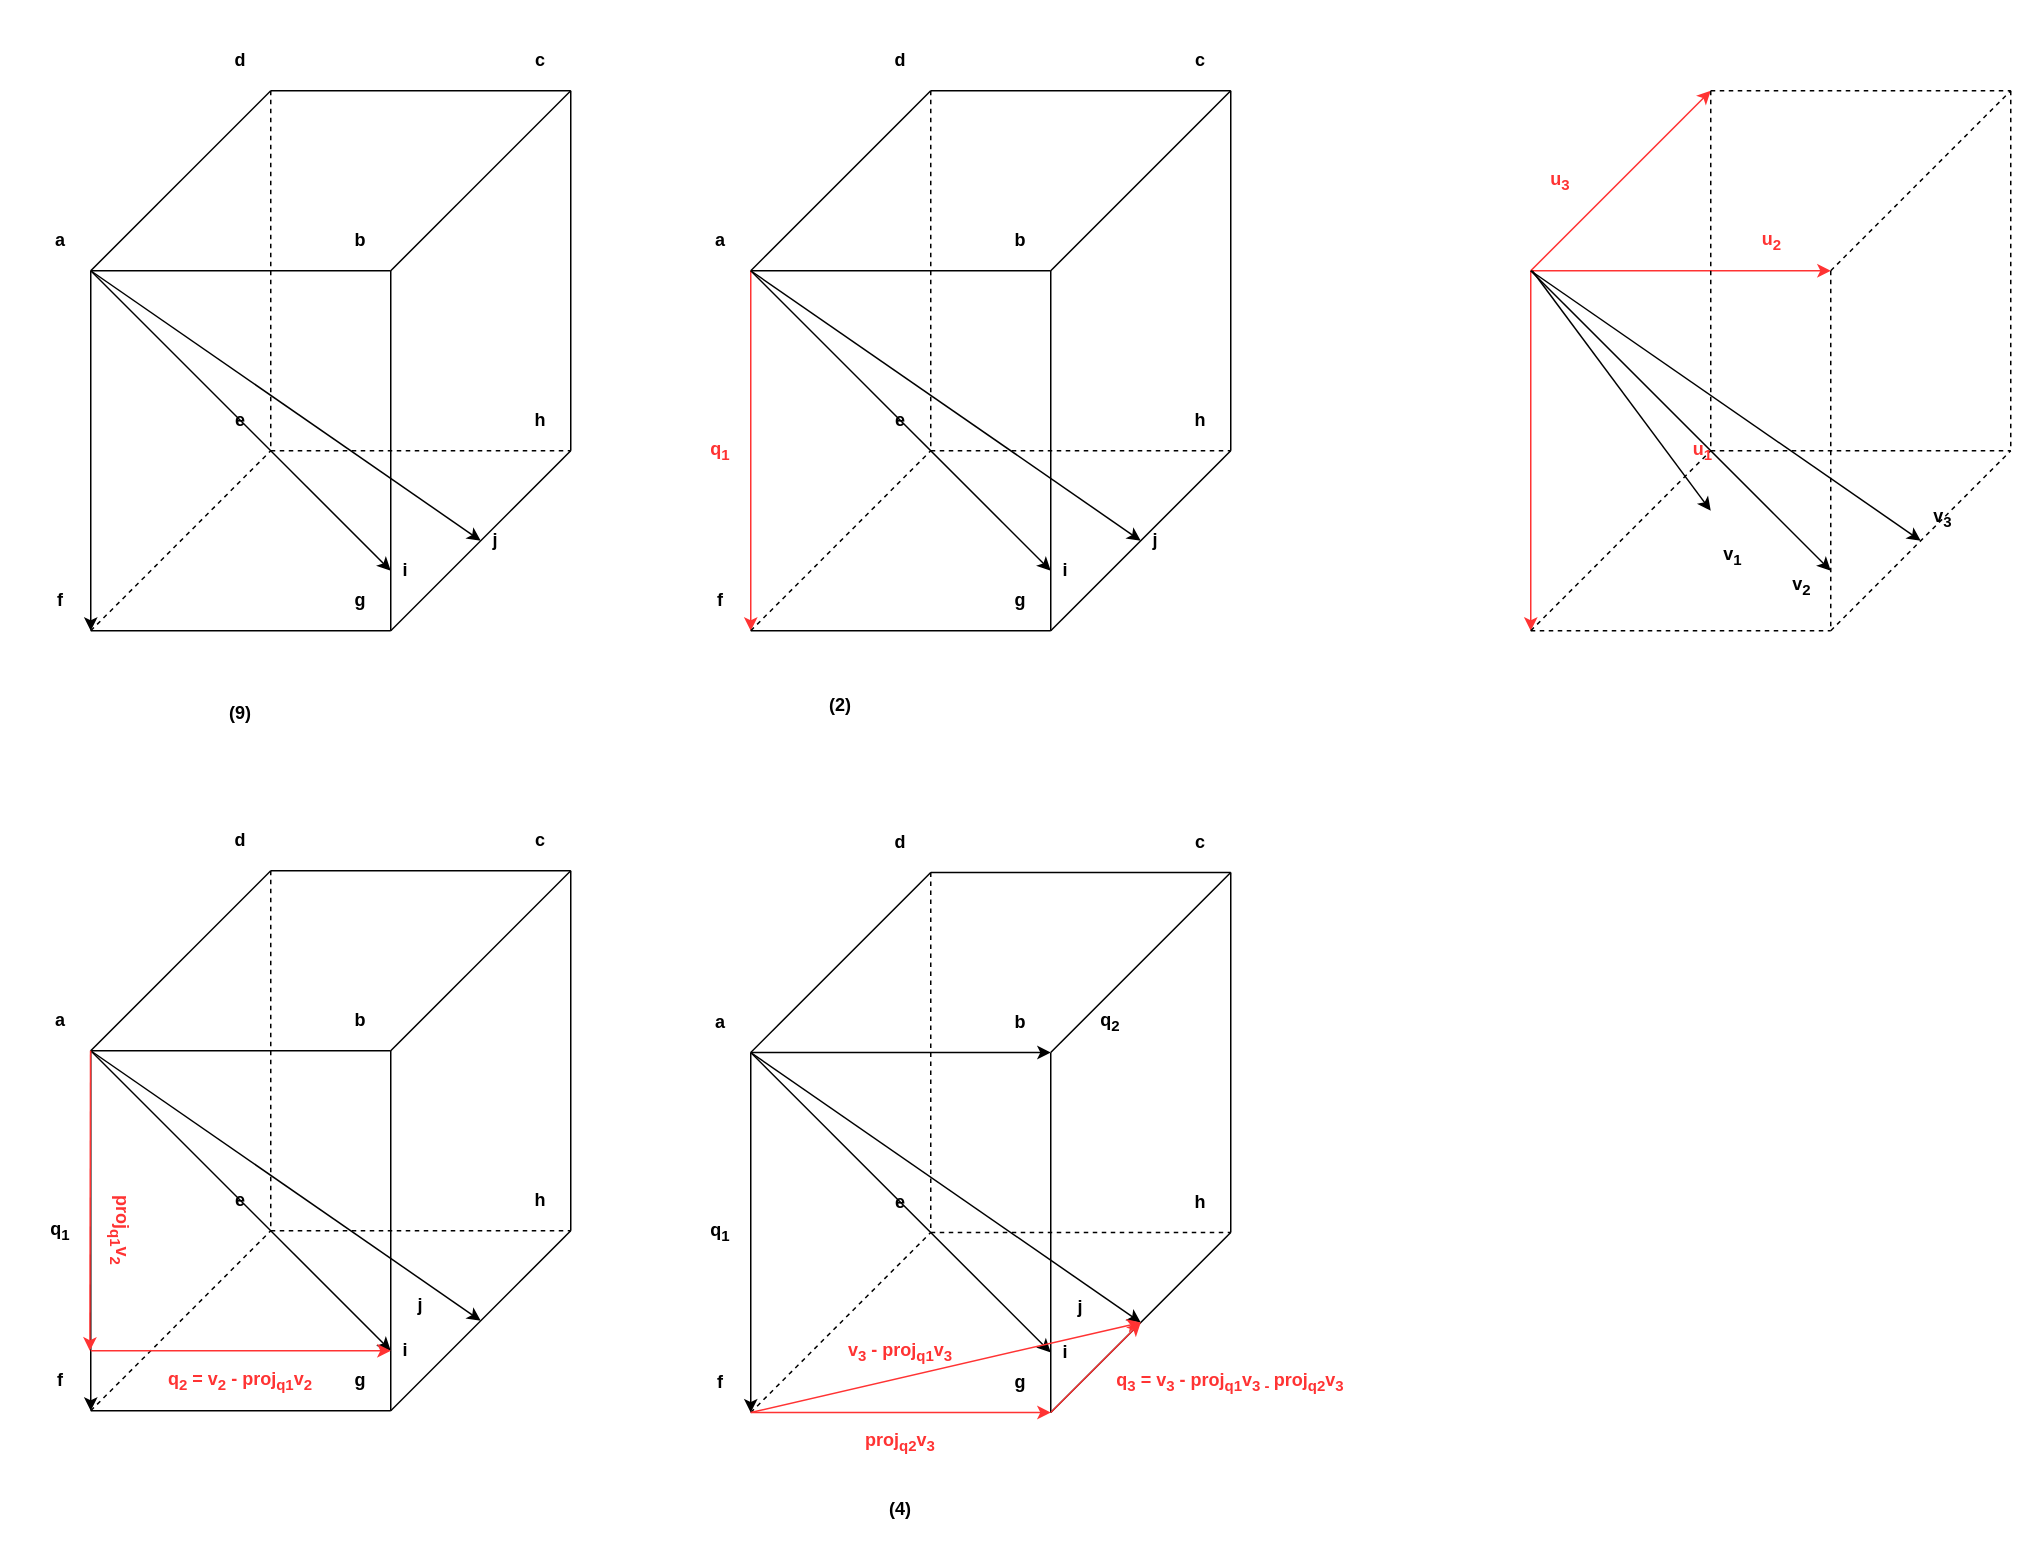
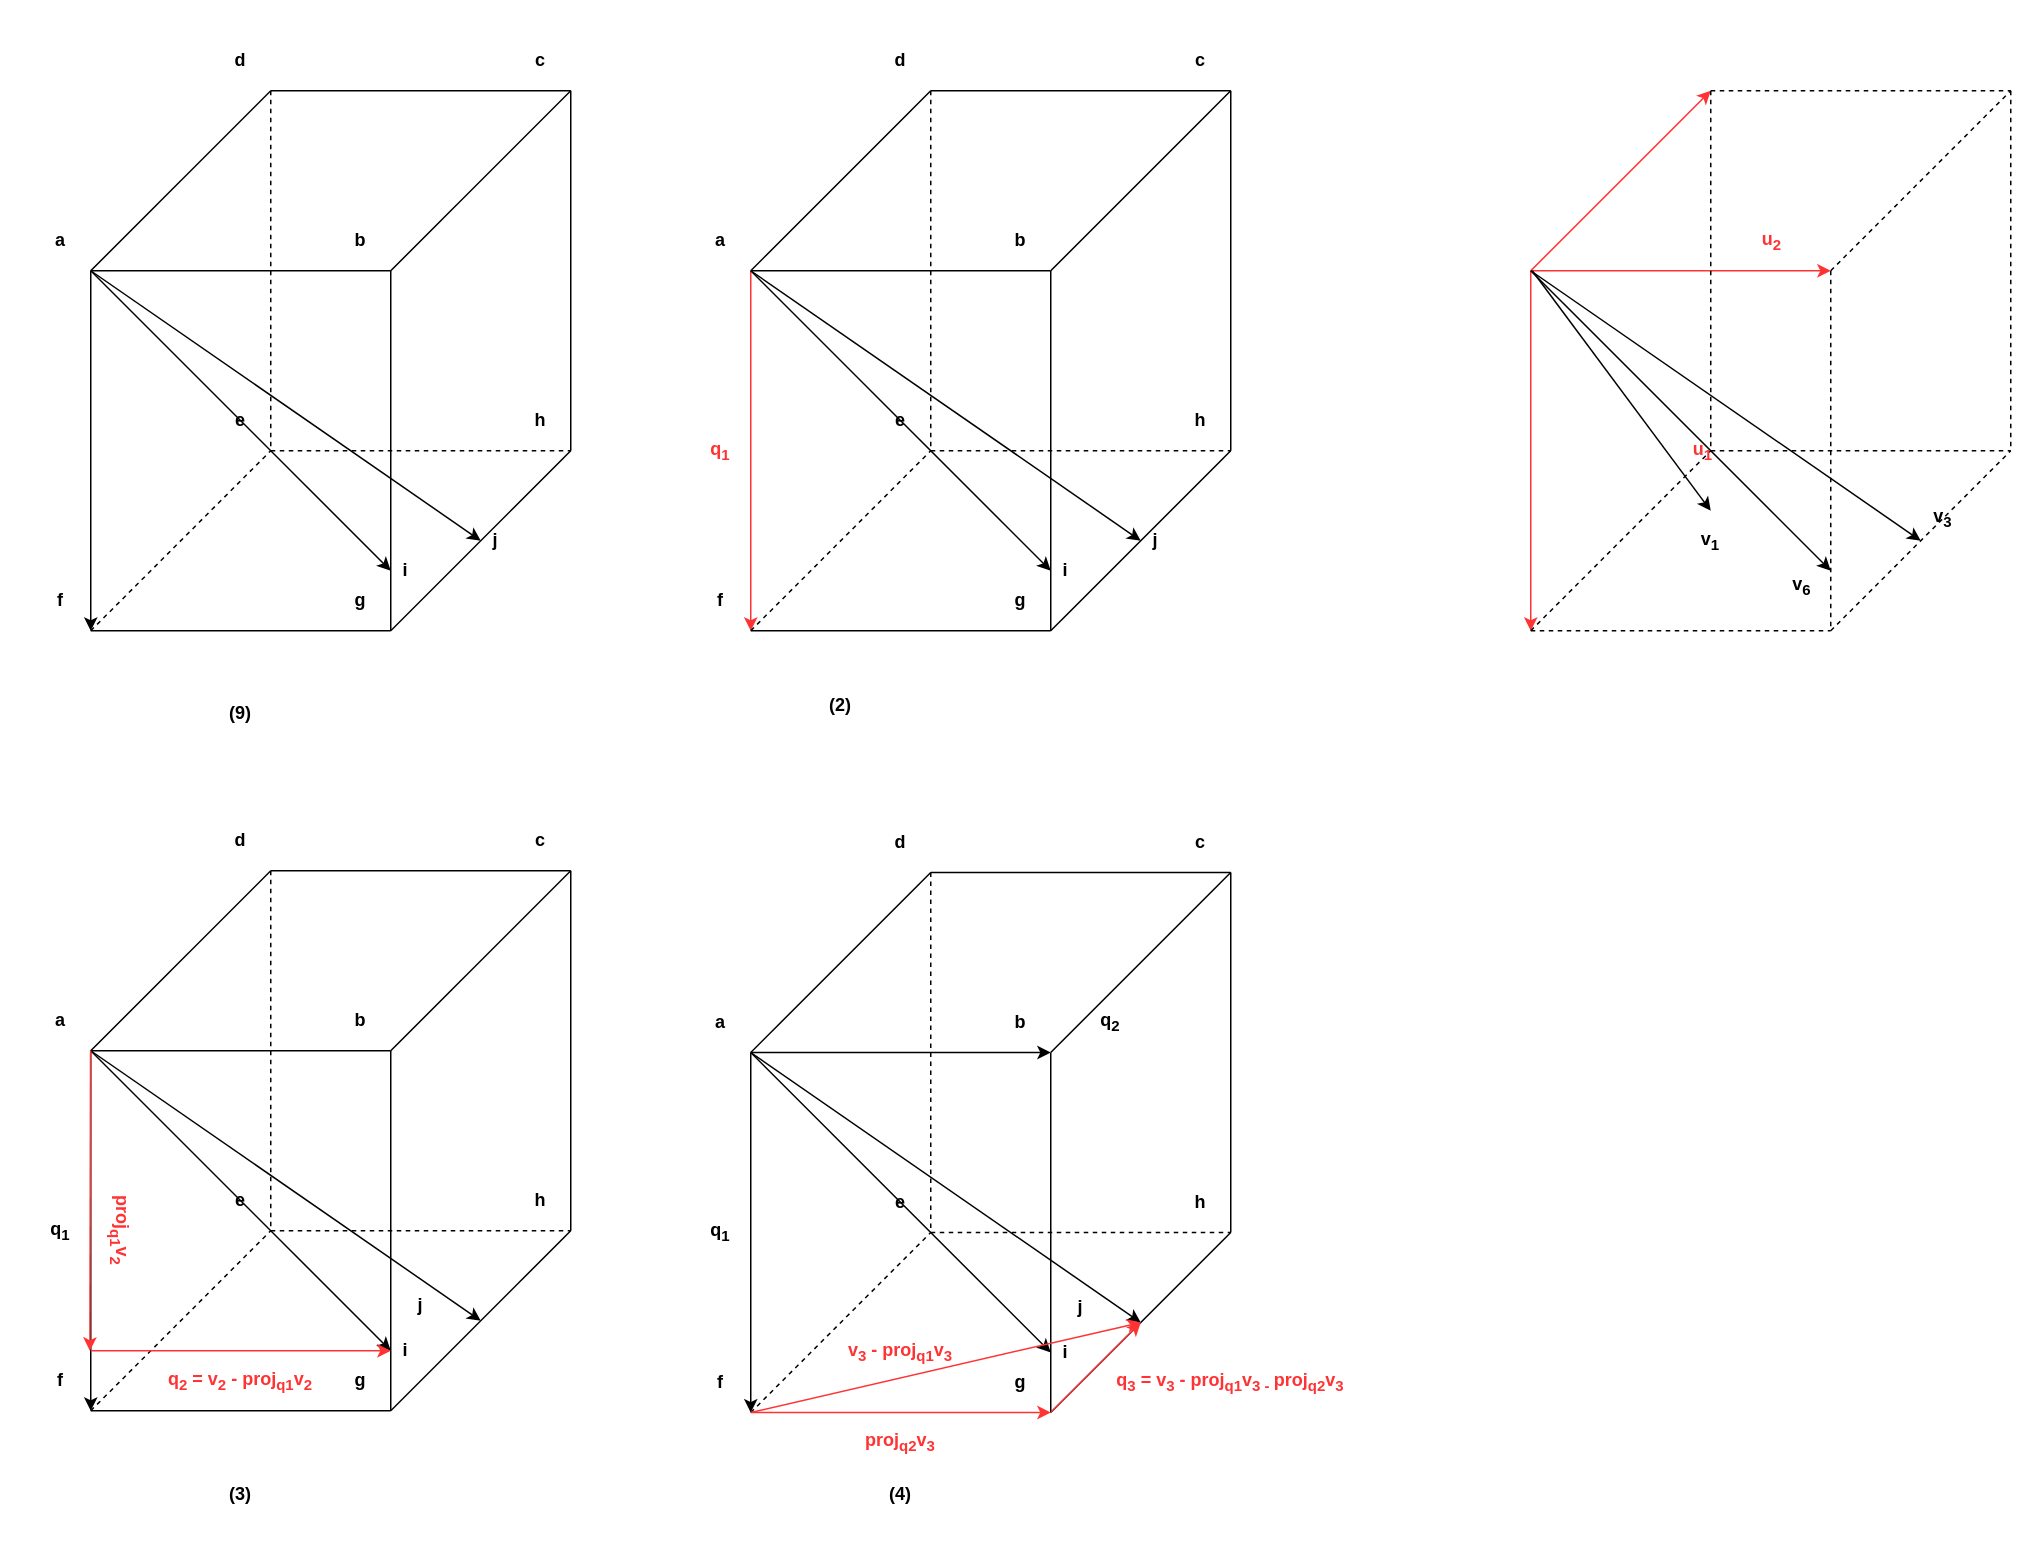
(1561, 181) -> none
(1733, 556) -> (1711, 541)
(1802, 586) -> (1802, 586)
none -> (241, 1495)
(901, 1510) -> (901, 1495)
